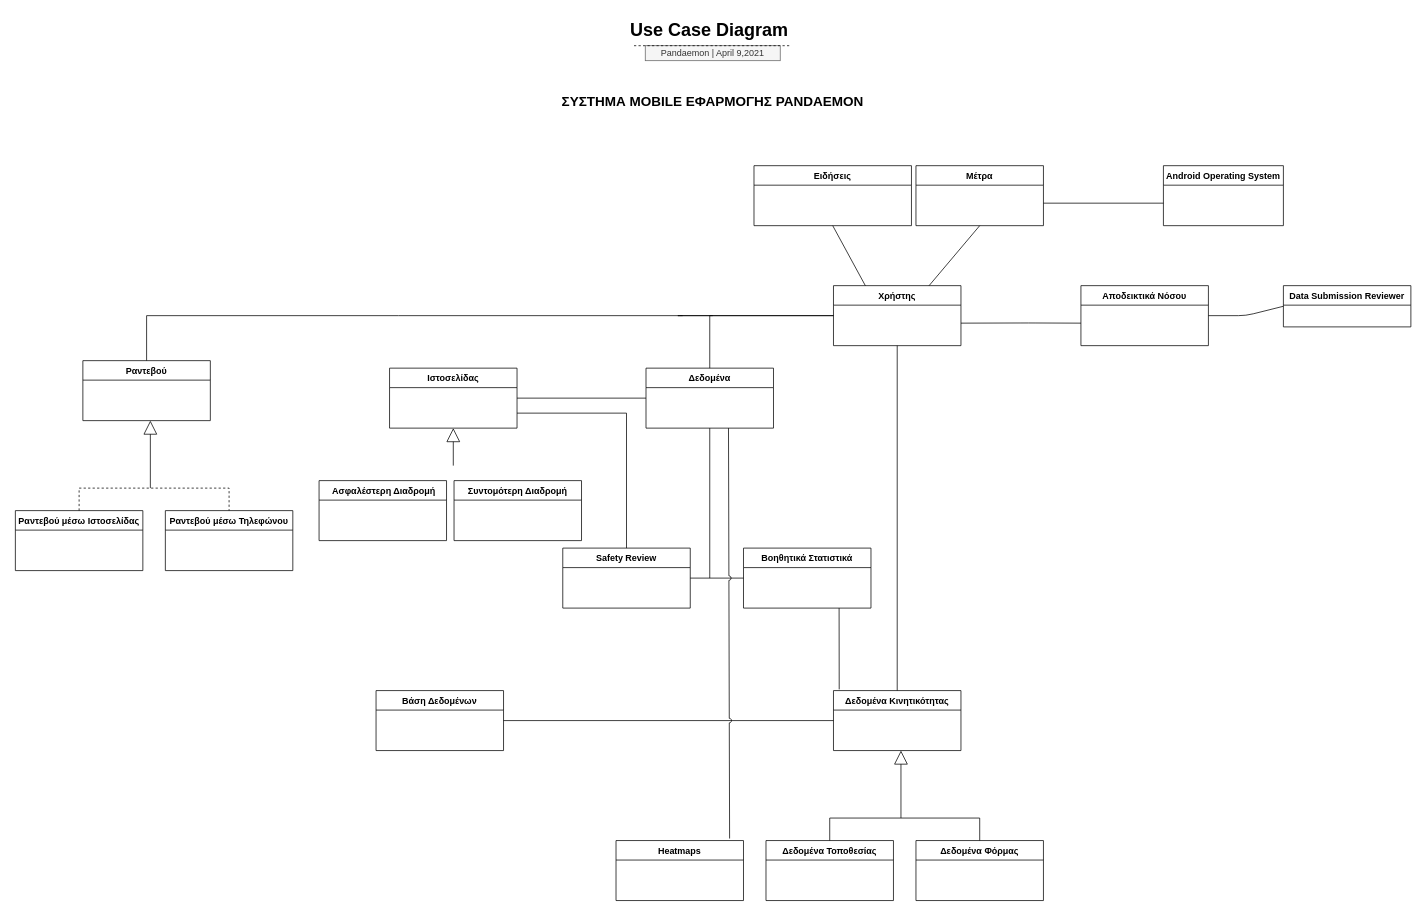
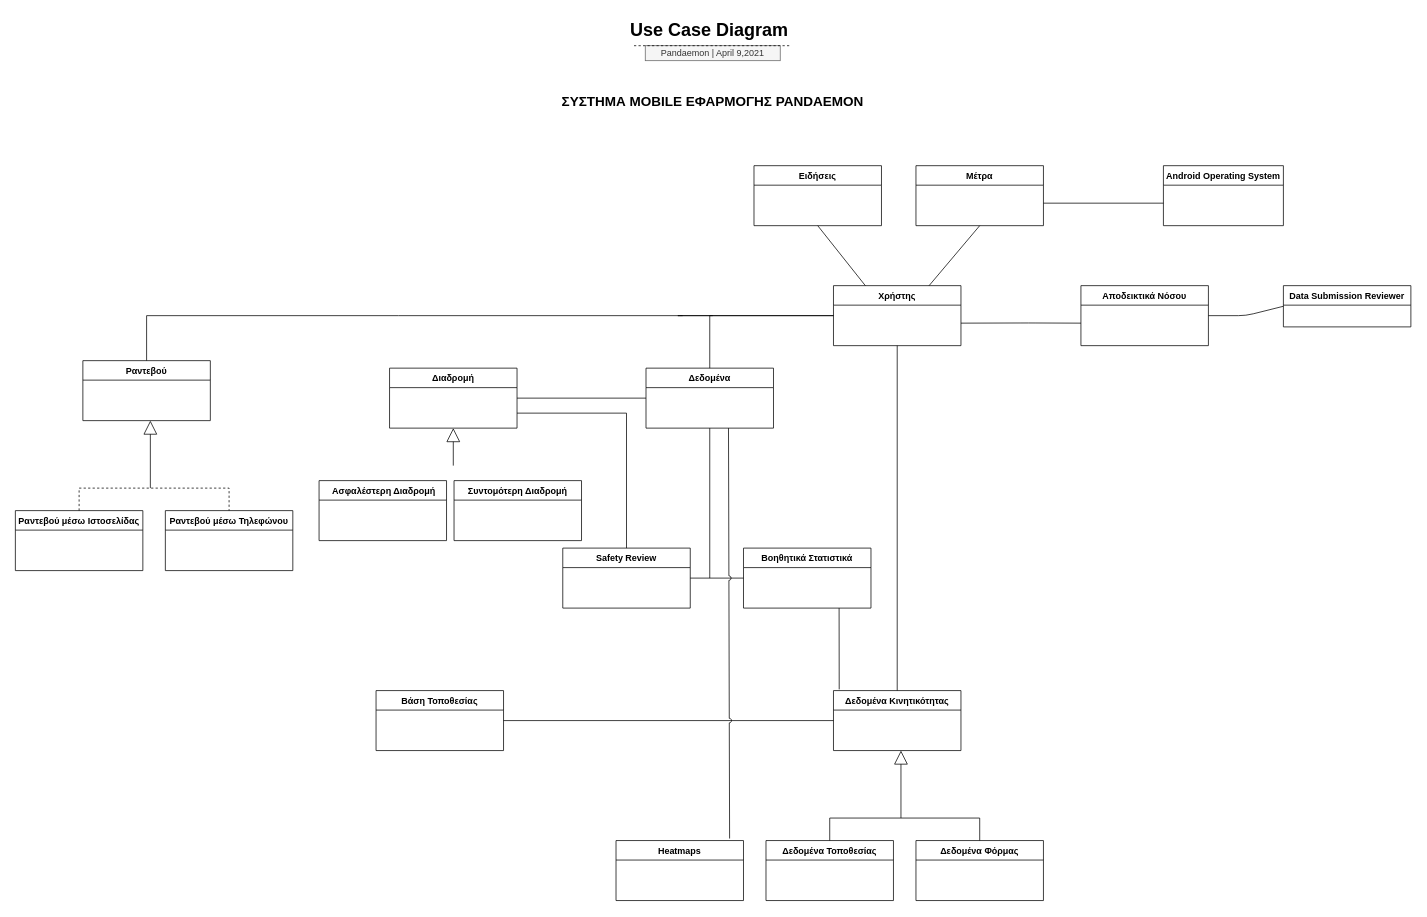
(833, 195) -> (818, 195)
(453, 378) -> (453, 378)
(440, 701) -> (440, 701)
